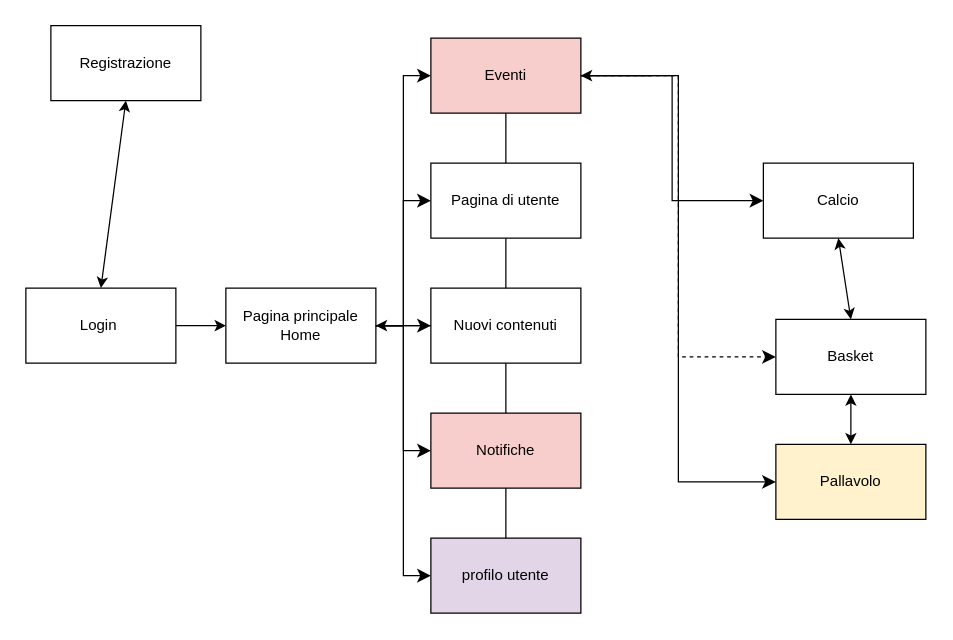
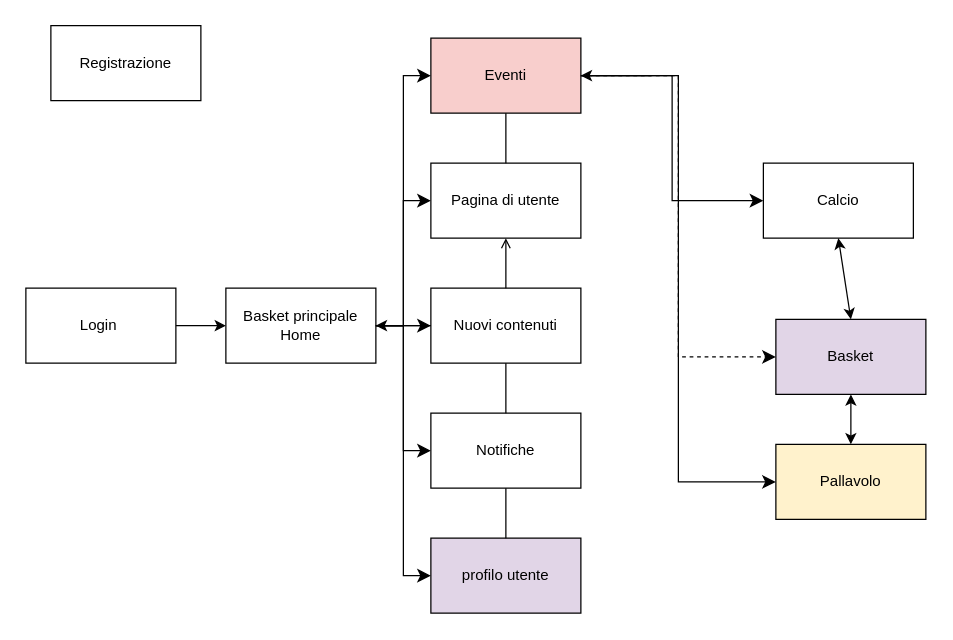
(113, 195) -> none
(506, 243) -> (506, 244)
(301, 326) -> (301, 326)
(851, 357) -> (851, 357)
(506, 451) -> (506, 451)
